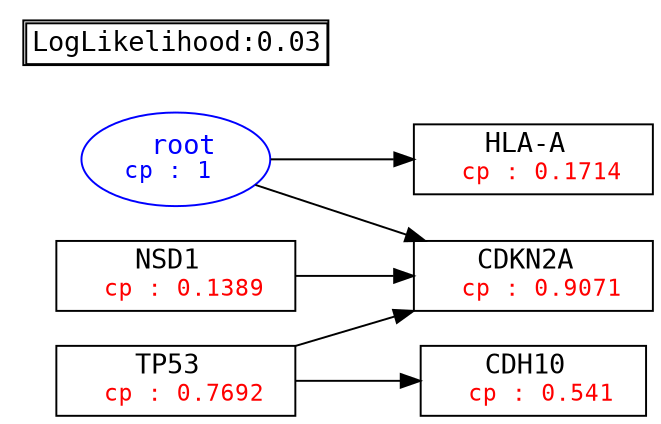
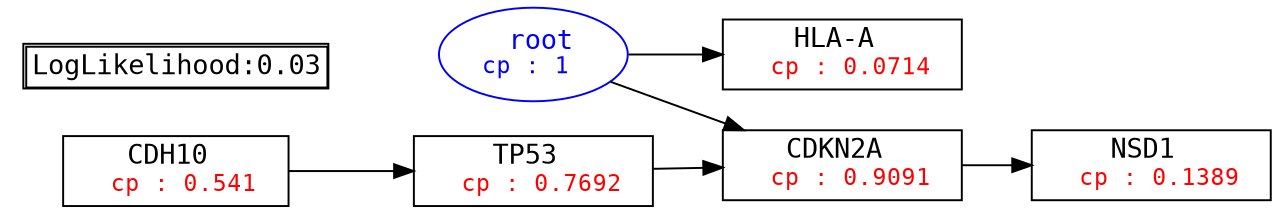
(542, 172) -> (851, 67)
(345, 276) -> (987, 165)
(542, 289) -> (851, 178)
(348, 381) -> (341, 171)
